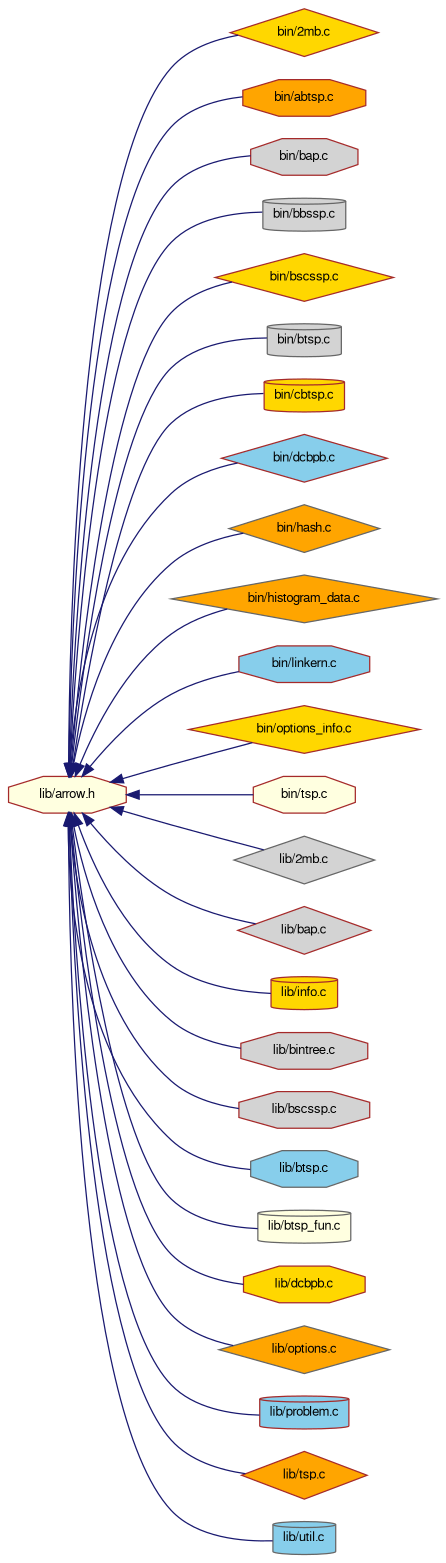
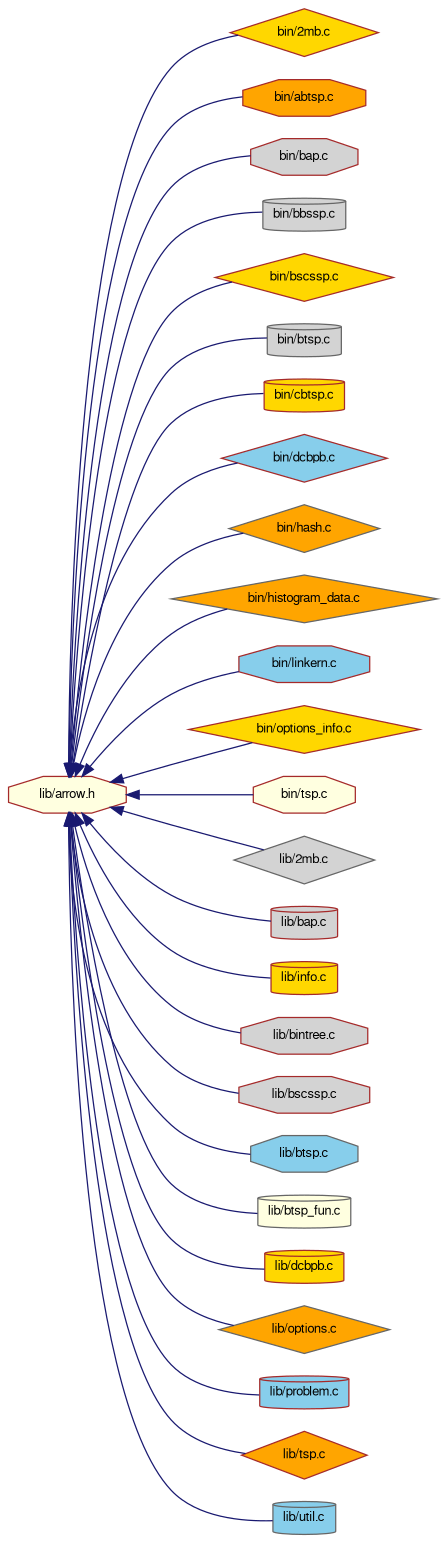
(304, 930) -> (304, 923)
(304, 1284) -> (304, 1267)
